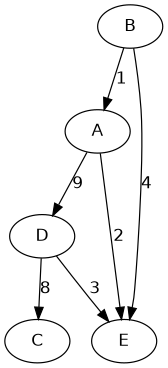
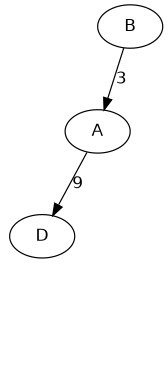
(122, 79) -> (122, 79)
(37, 341) -> none
(124, 341) -> none
